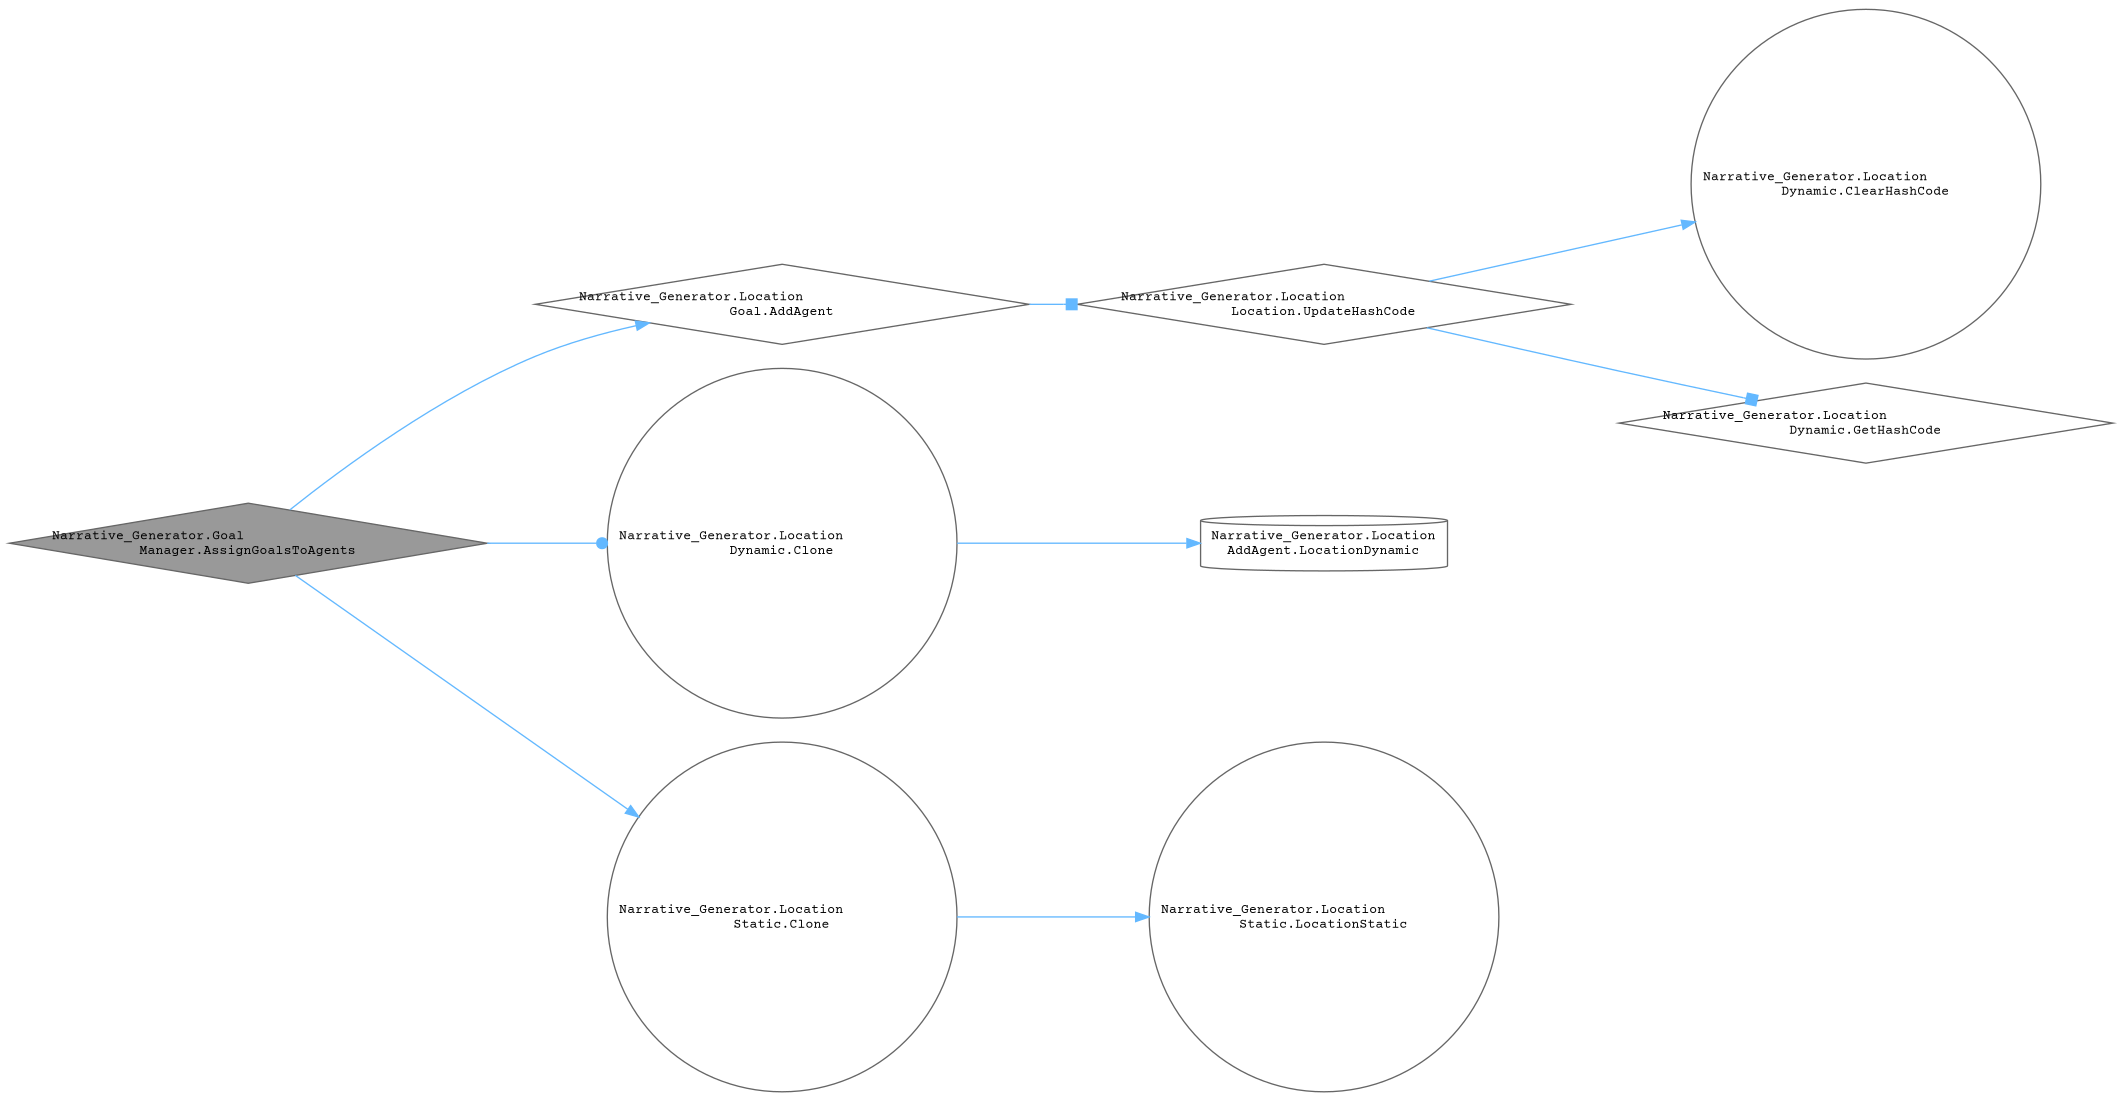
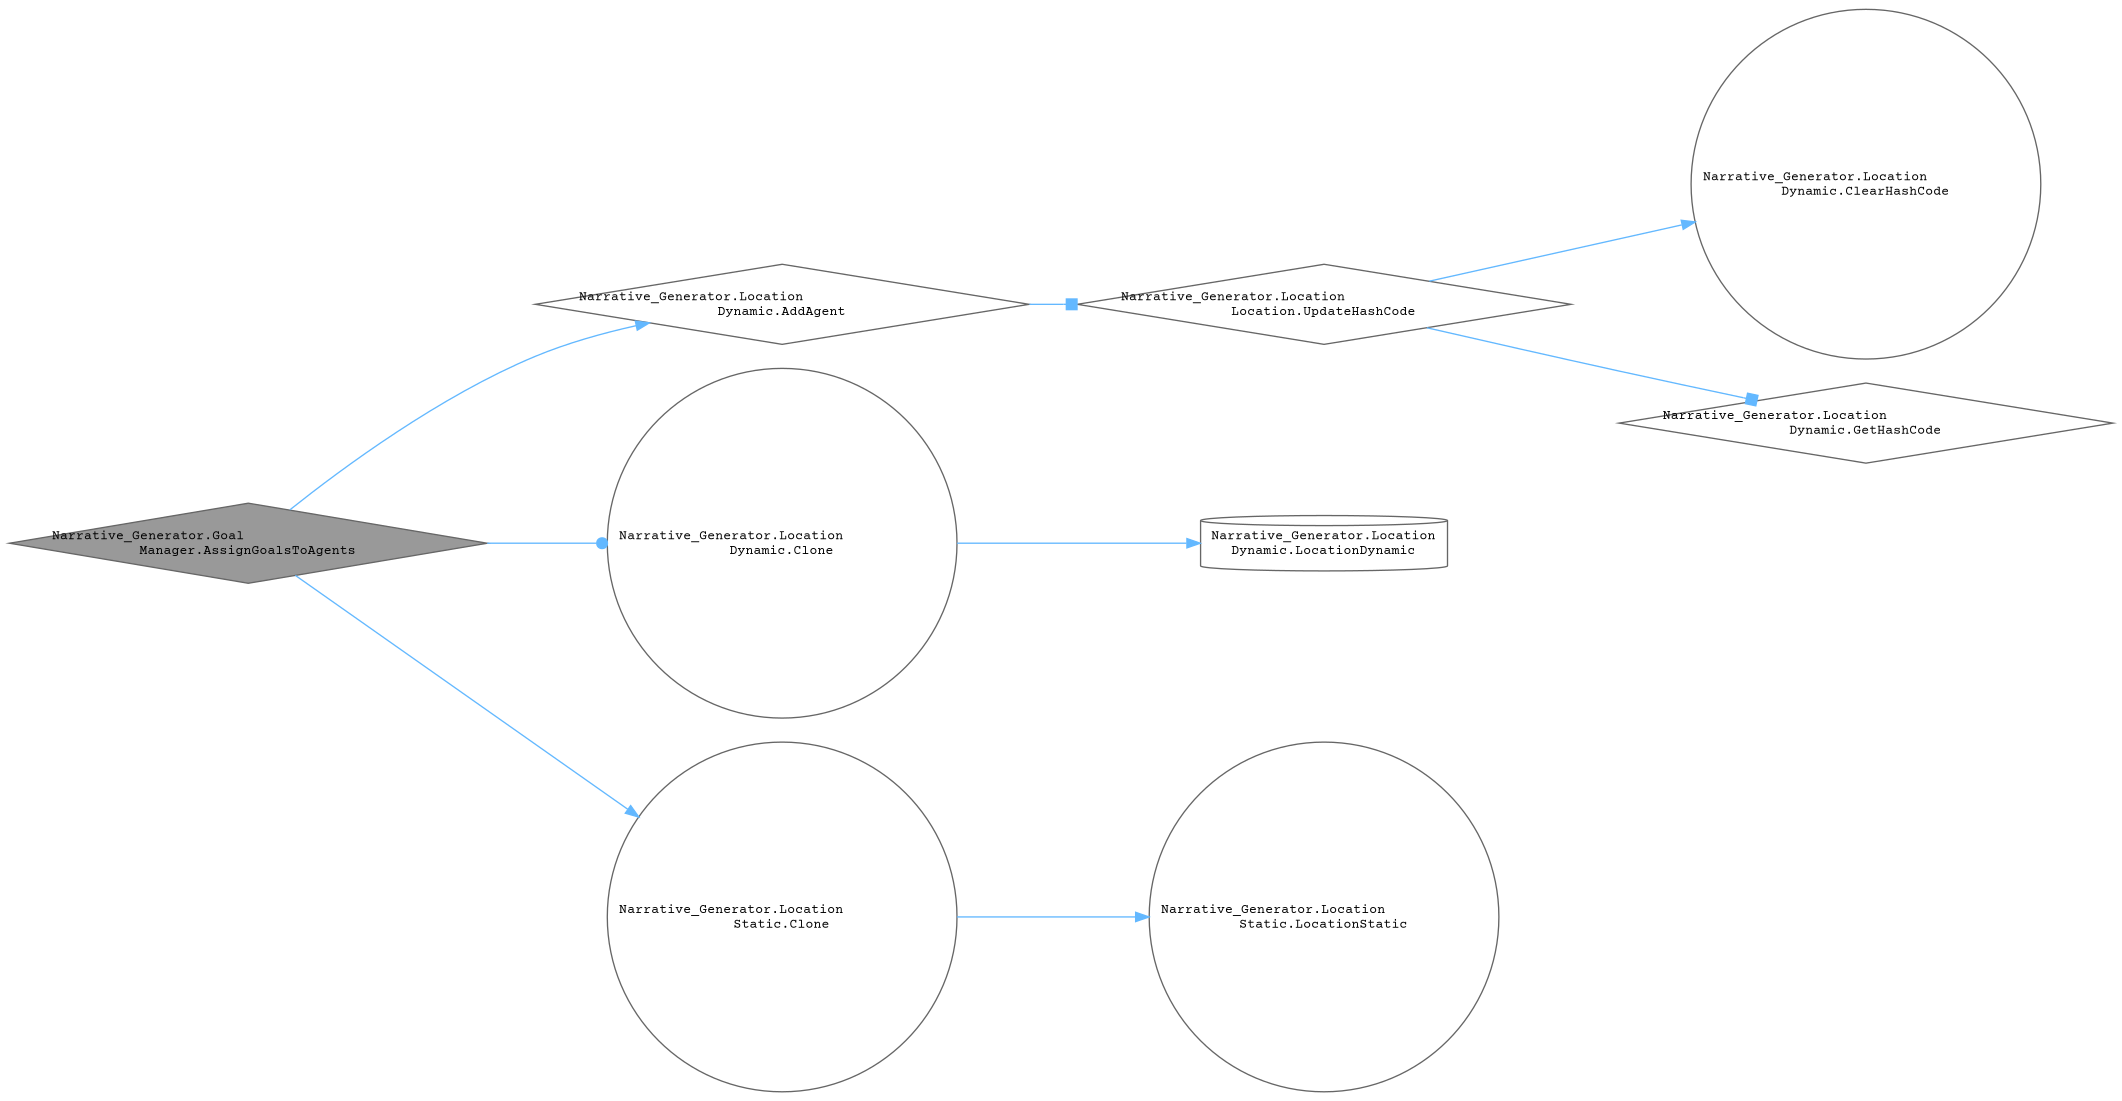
(782, 304) -> (782, 304)
(1324, 543) -> (1324, 543)
